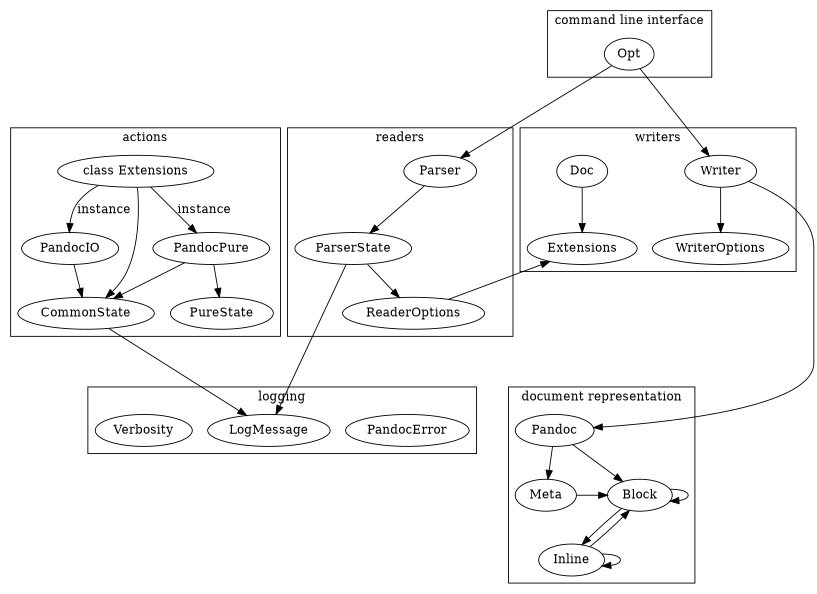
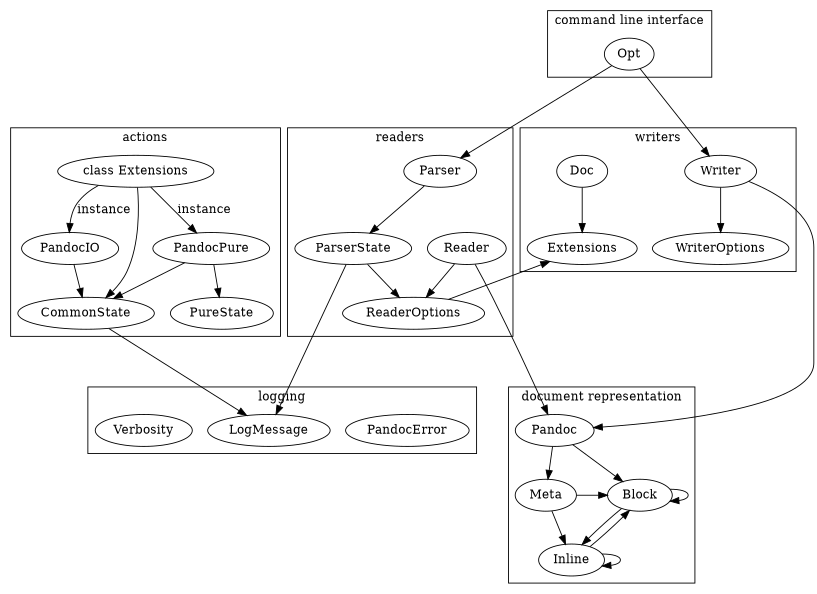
none -> (467, 248)
none -> (557, 524)
